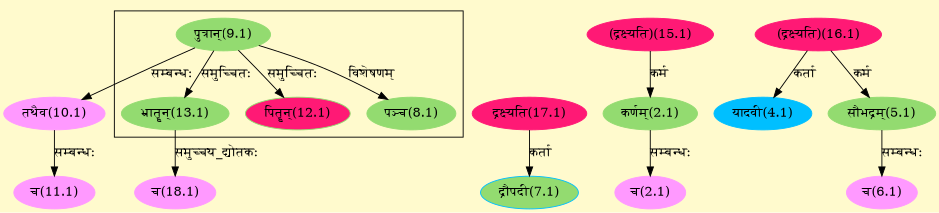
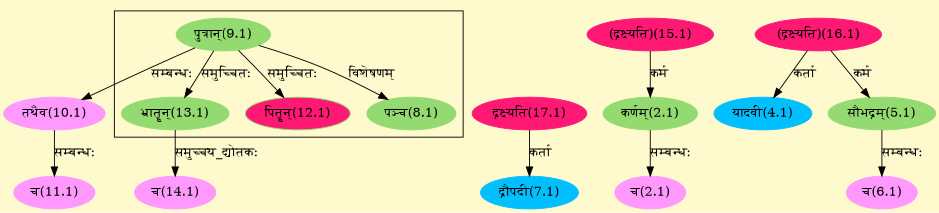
(175, 193) -> (175, 193)
(529, 193) -> (529, 193)
